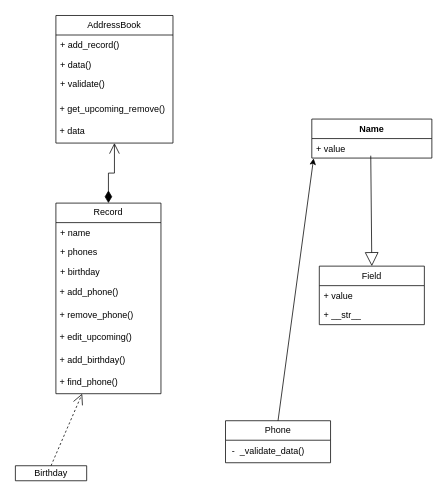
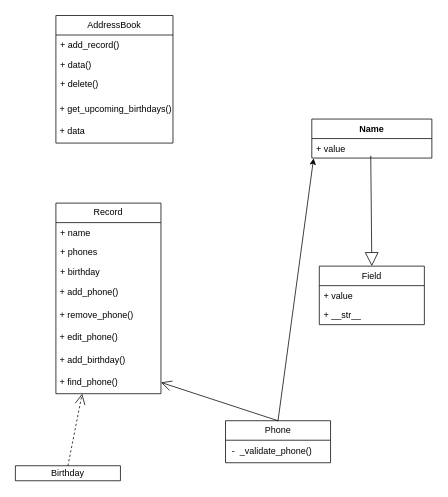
(88, 85) -> (84, 85)
(113, 109) -> (115, 109)
(114, 171) -> none
(98, 337) -> (91, 337)
none -> (217, 400)
(271, 451) -> (274, 451)
(51, 473) -> (68, 473)
